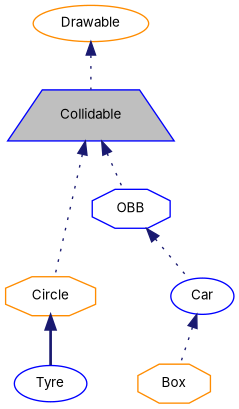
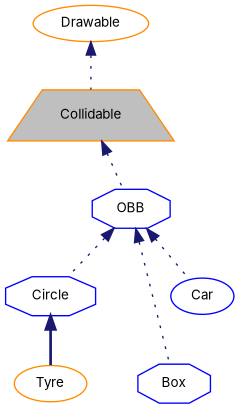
(91, 115) -> (91, 115)
(69, 215) -> (86, 257)
(51, 296) -> (51, 296)
(186, 346) -> (154, 303)
(51, 384) -> (51, 384)
(174, 384) -> (174, 384)
